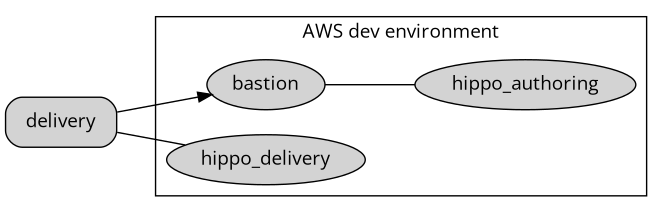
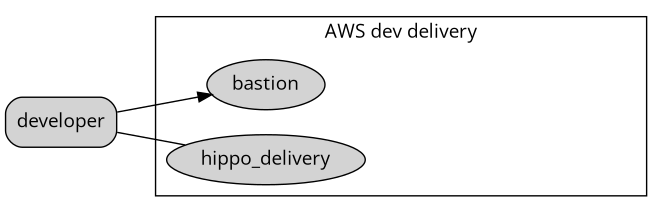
(401, 33) -> (401, 33)
(525, 85) -> none
(61, 122) -> (61, 122)
